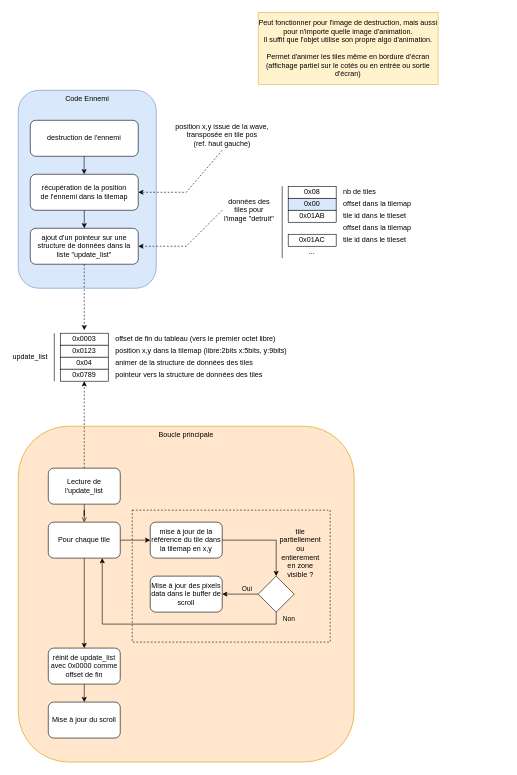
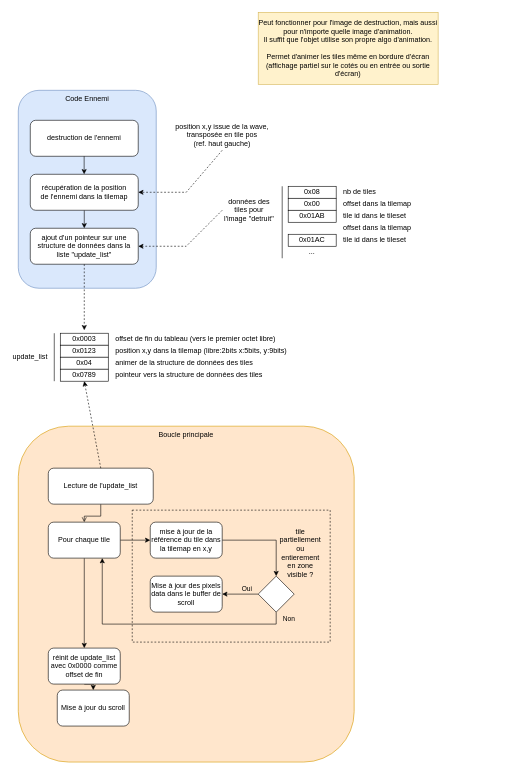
(312, 204) -> (312, 204)
(84, 486) -> (101, 486)
(84, 720) -> (93, 708)
